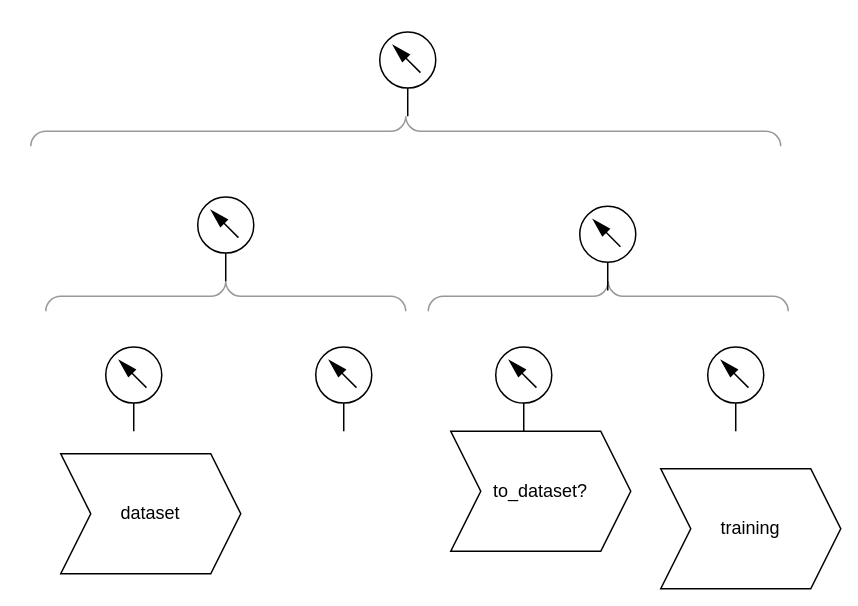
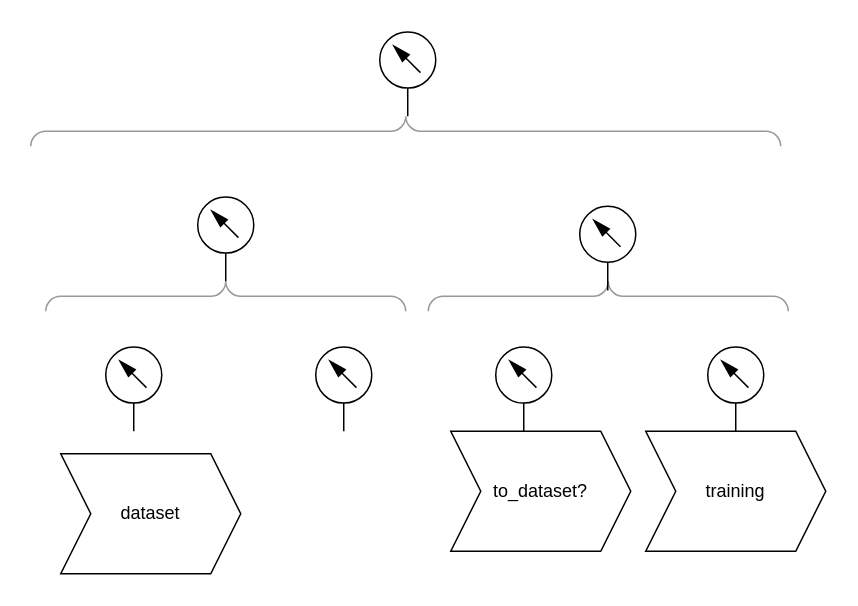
(751, 529) -> (736, 491)
